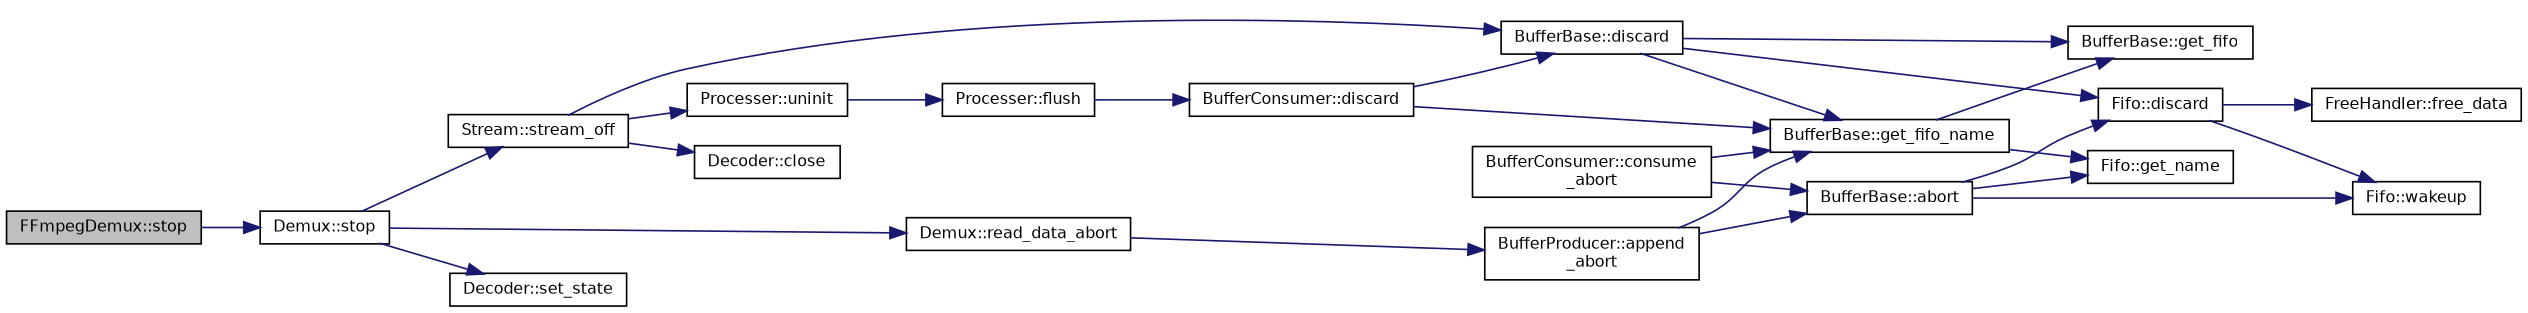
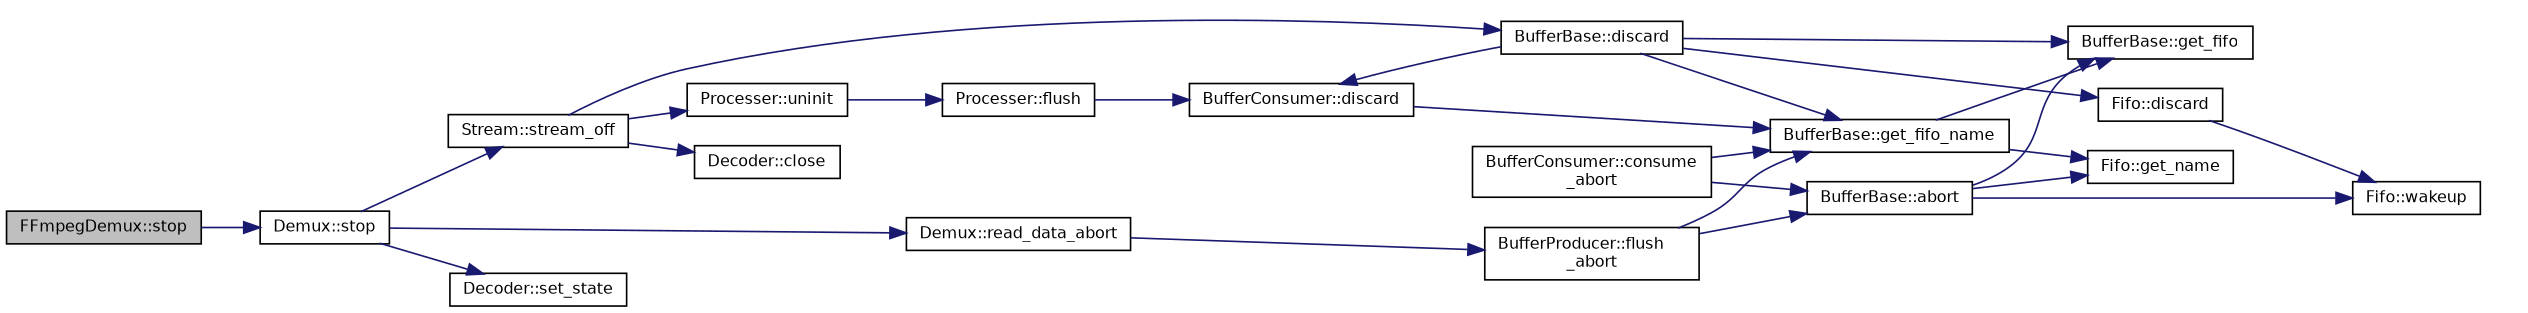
(1476, 73) -> (1428, 62)
(2417, 105) -> none
(2022, 161) -> (2035, 133)
(1592, 254) -> (1592, 254)
